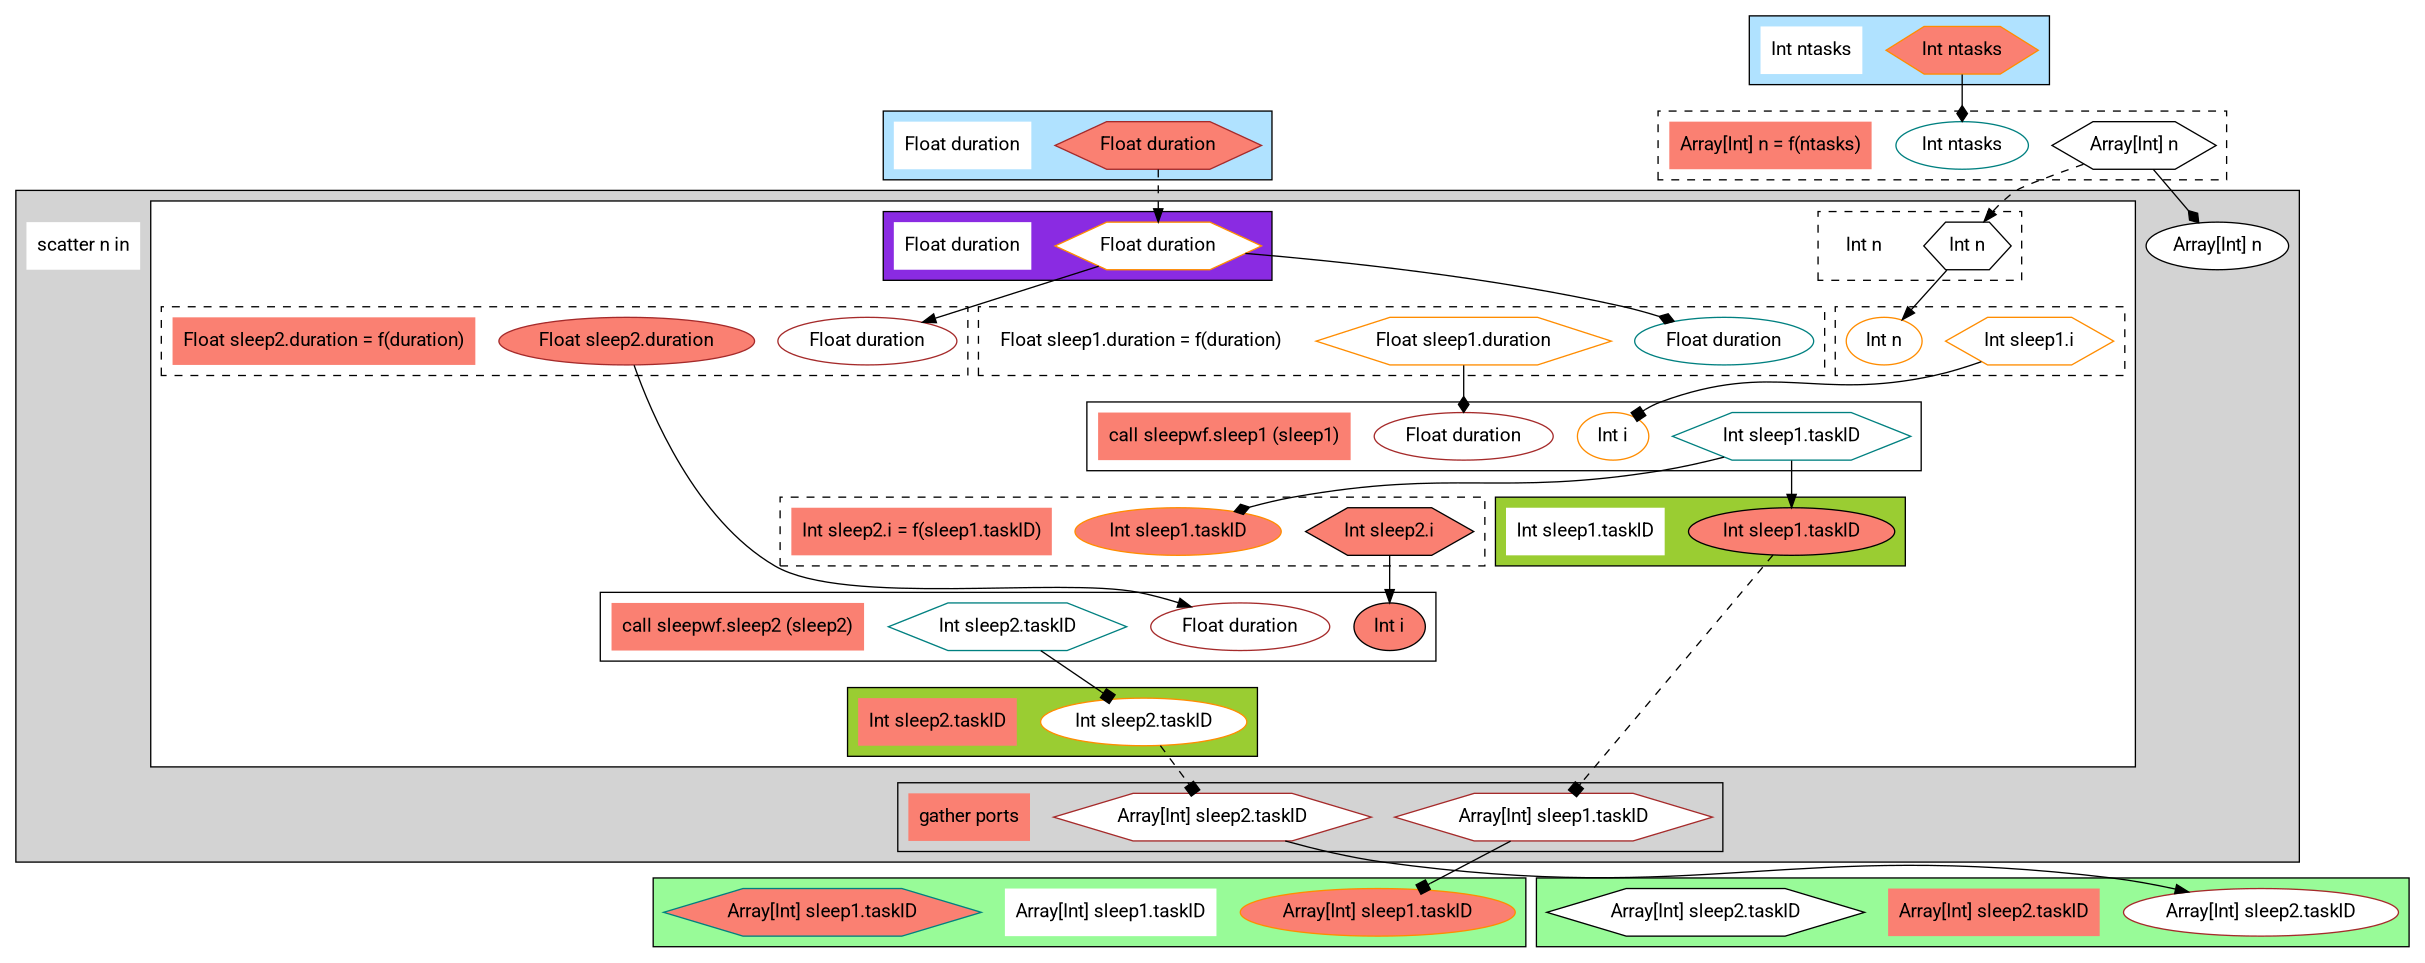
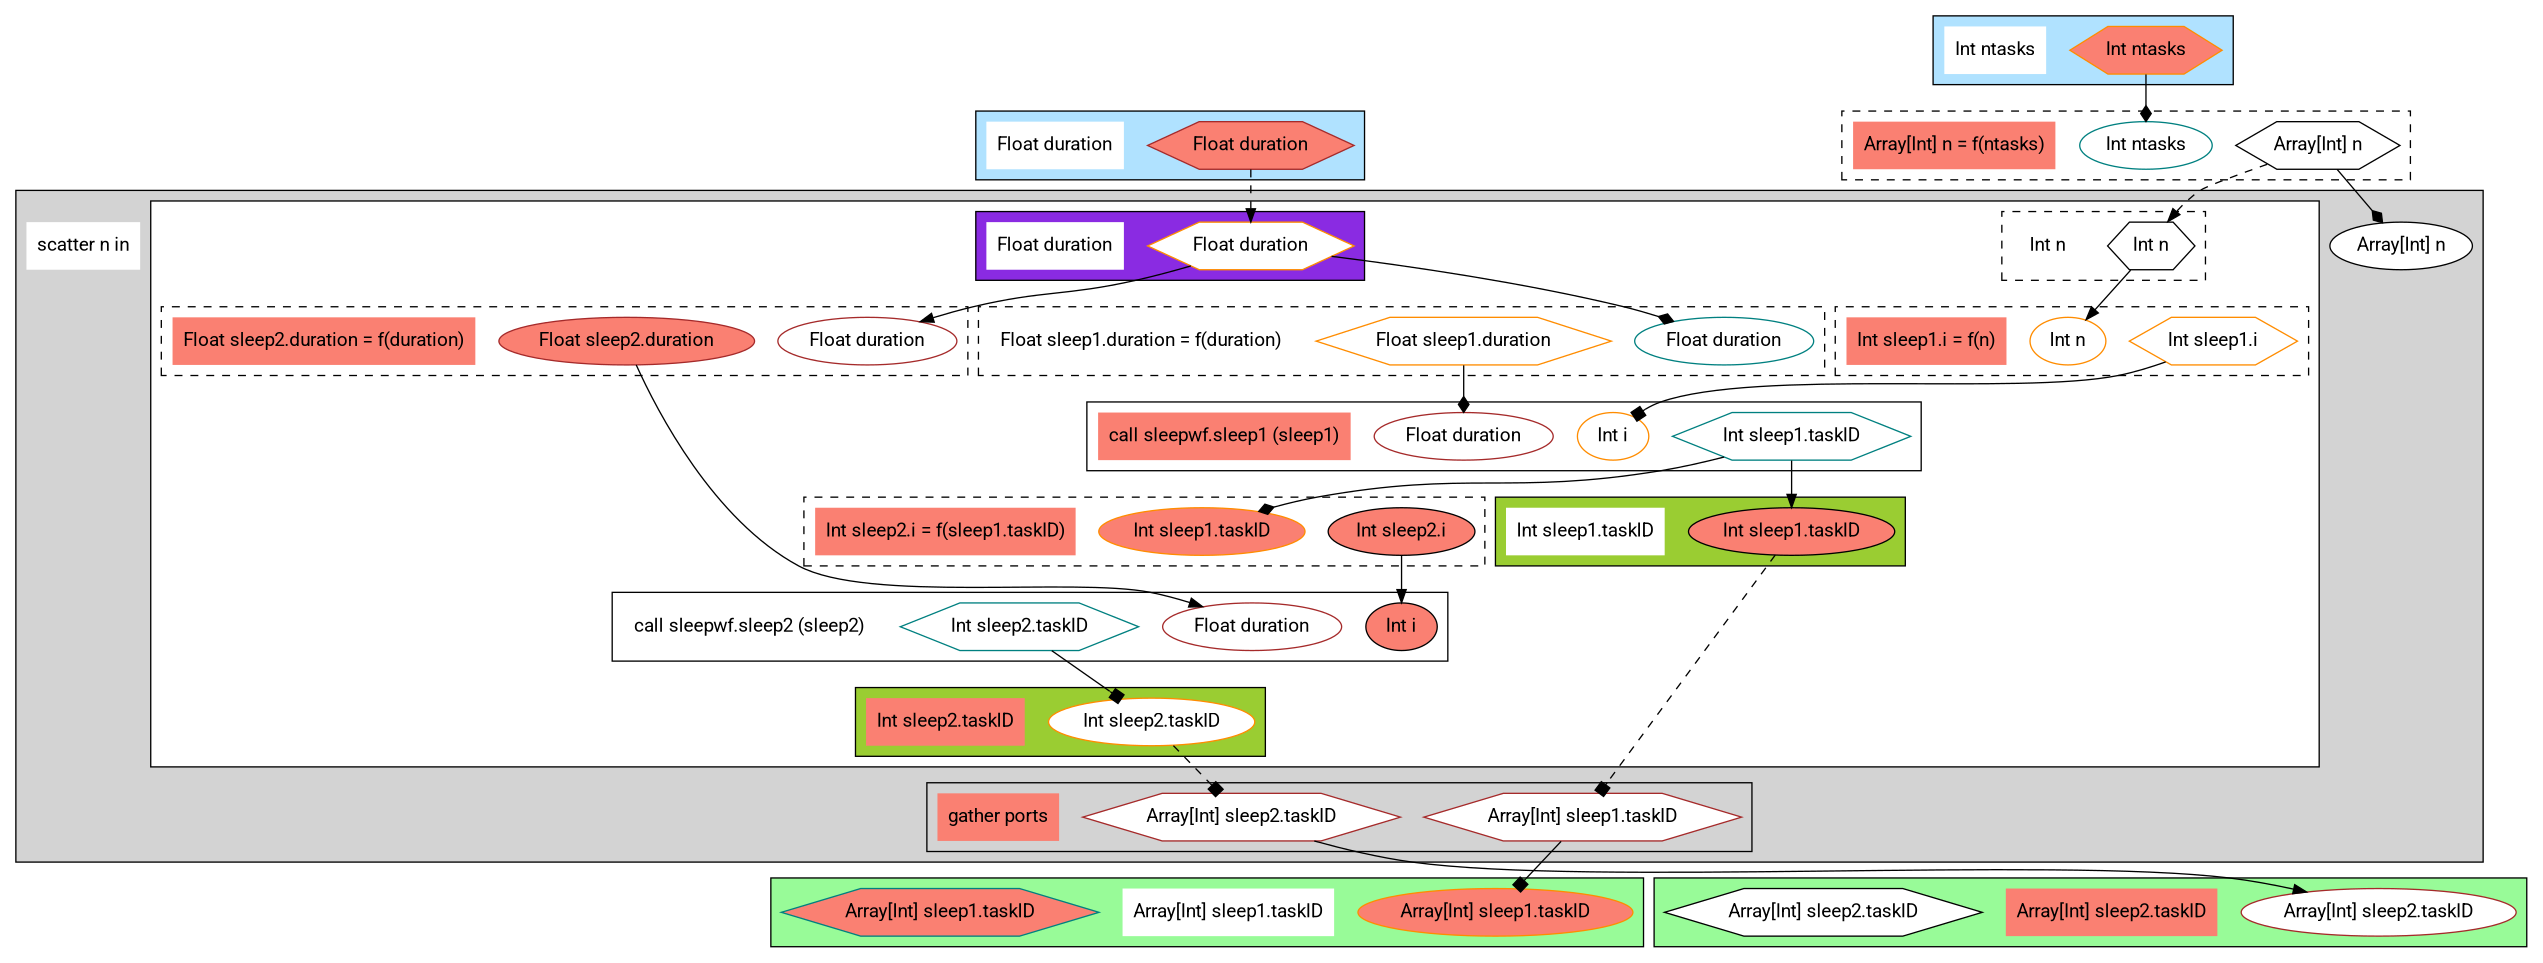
none -> (1926, 341)
(1390, 532) -> (1402, 532)
(738, 627) -> (750, 627)
